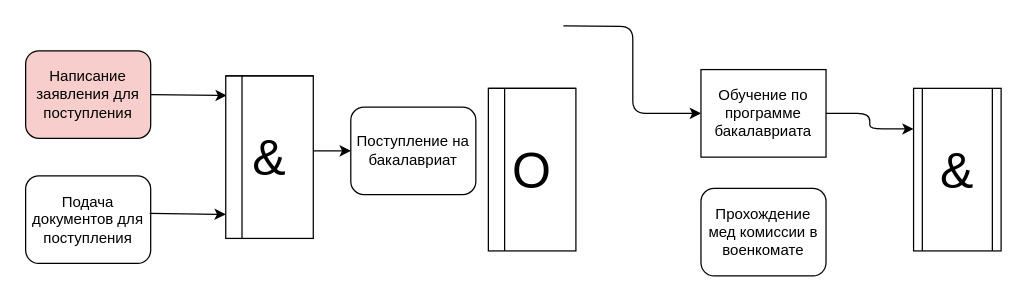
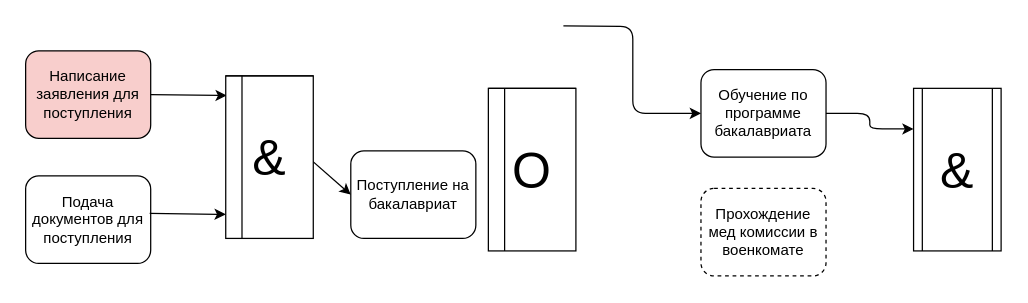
(763, 113) -> (763, 113)
(413, 151) -> (413, 194)
(763, 232) -> (763, 232)
